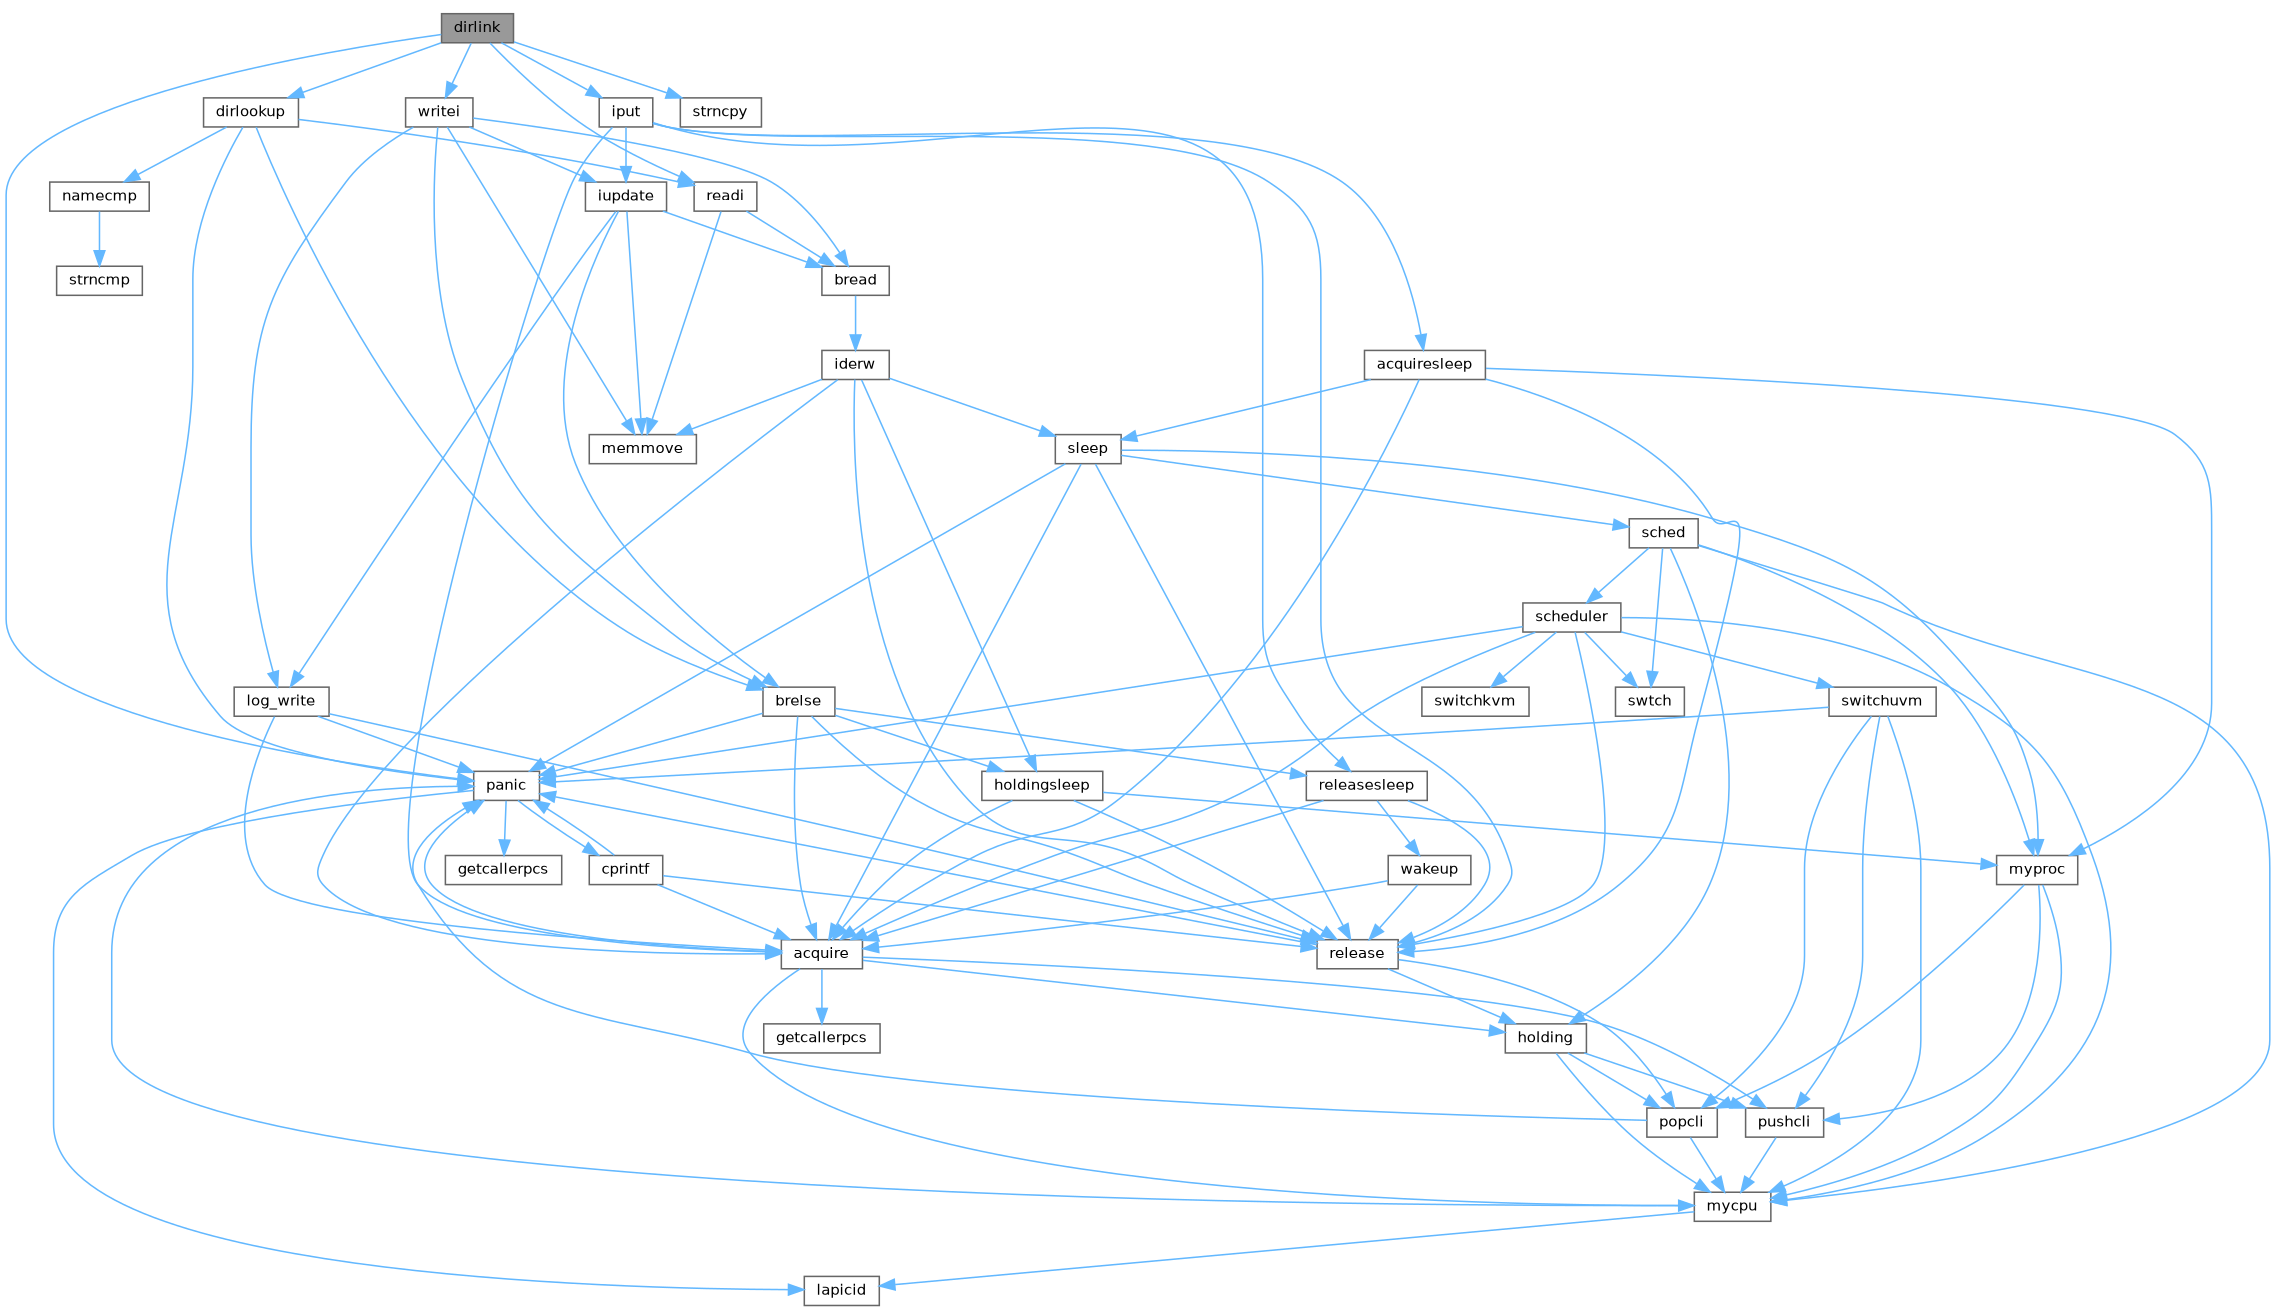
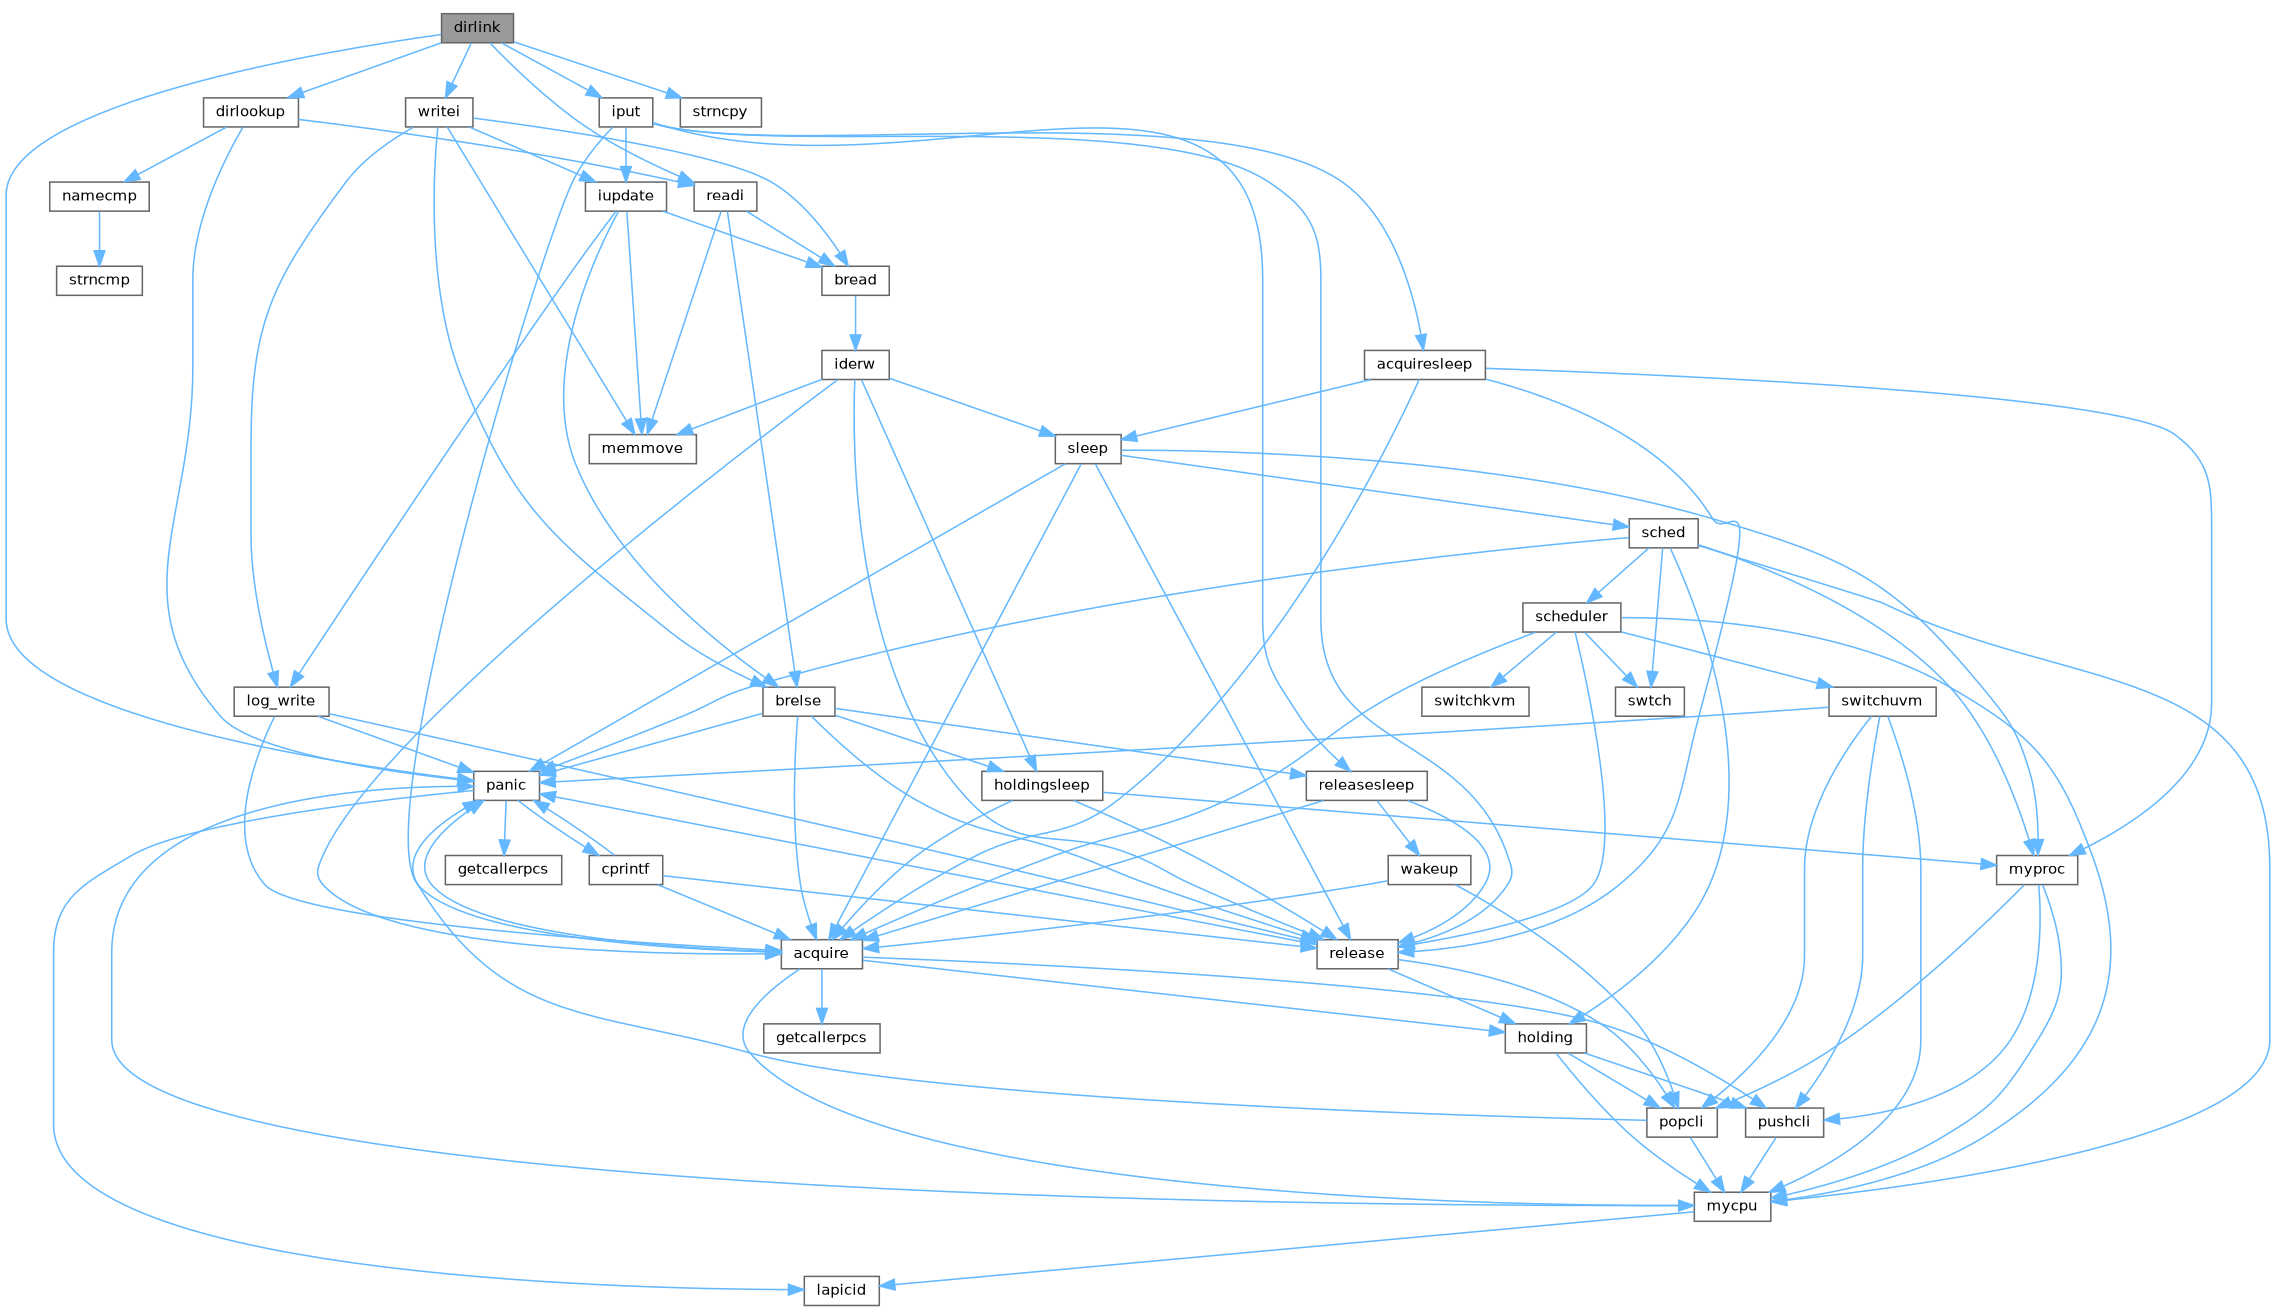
(433, 445) -> (763, 453)
(1039, 702) -> (1082, 611)
(1399, 906) -> (1584, 970)
